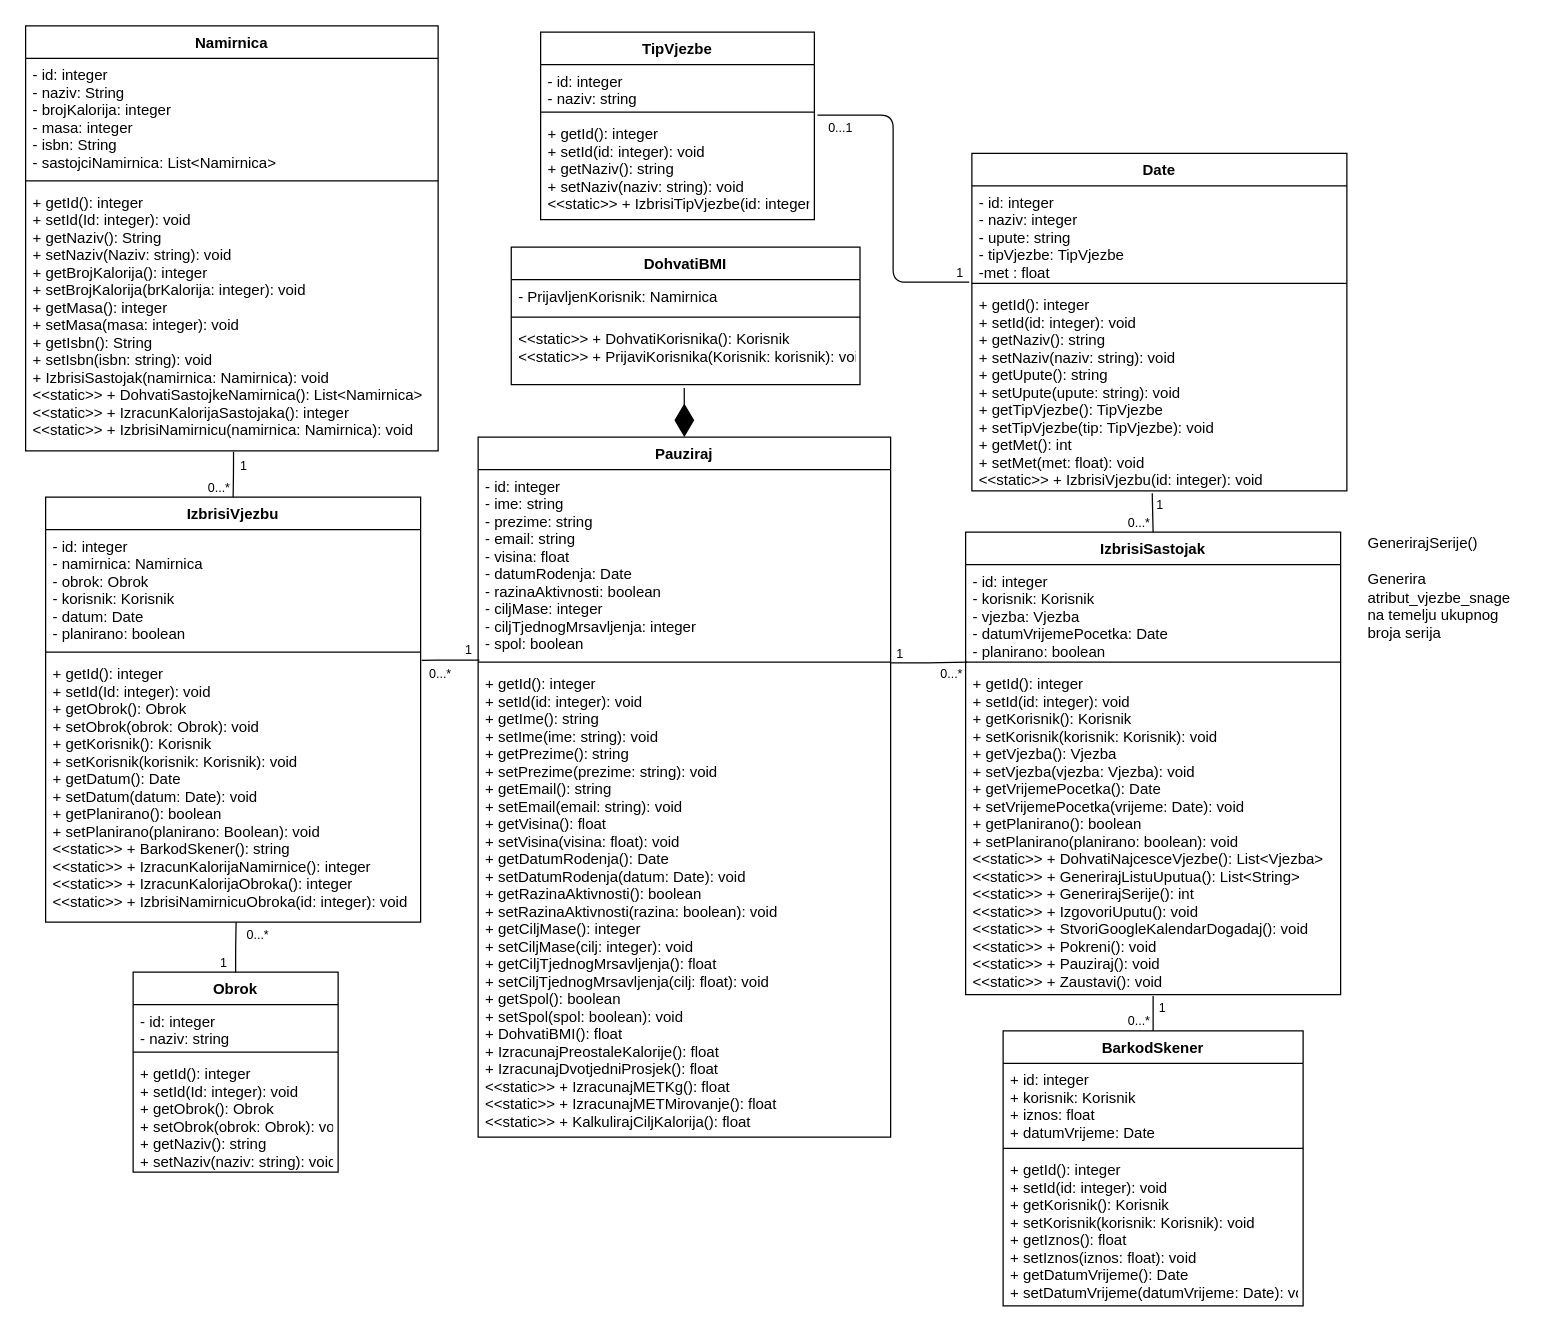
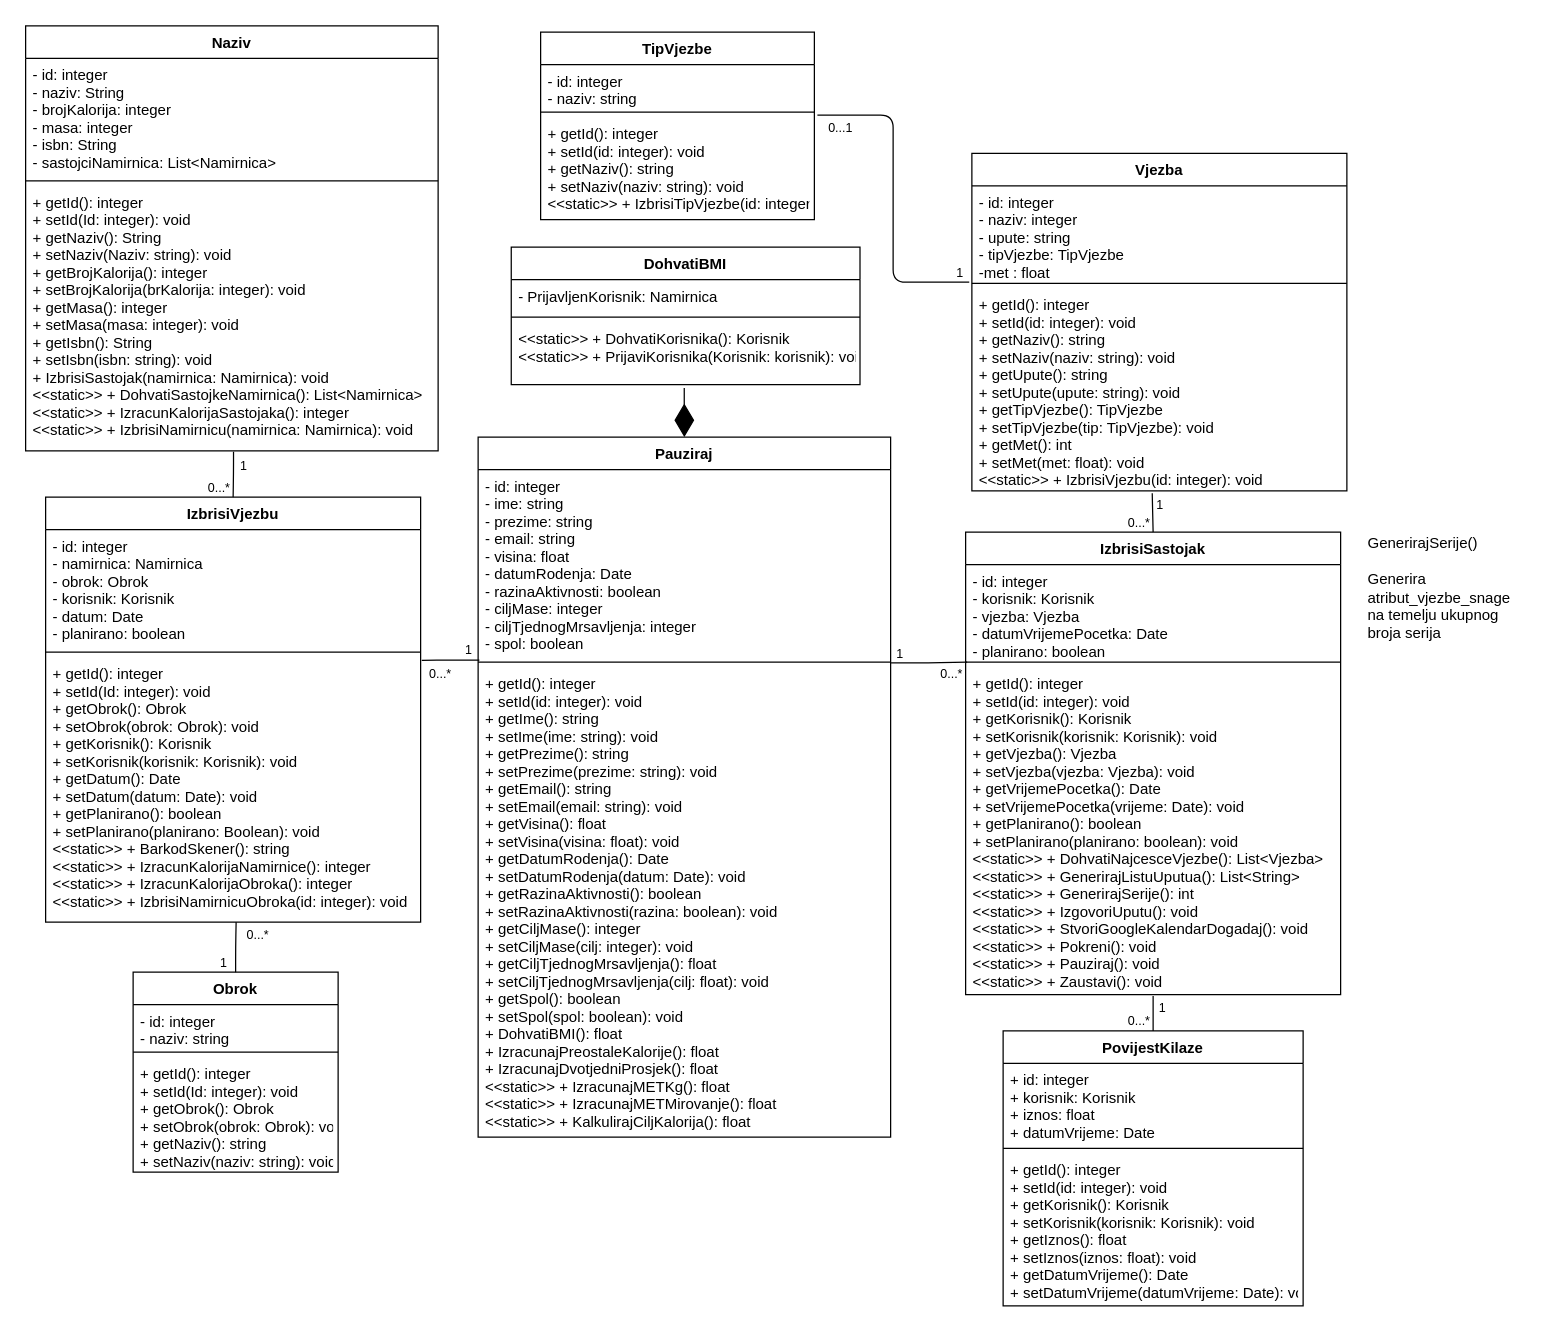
(231, 43) -> (231, 43)
(1159, 170) -> (1159, 170)
(1153, 1048) -> (1153, 1048)
